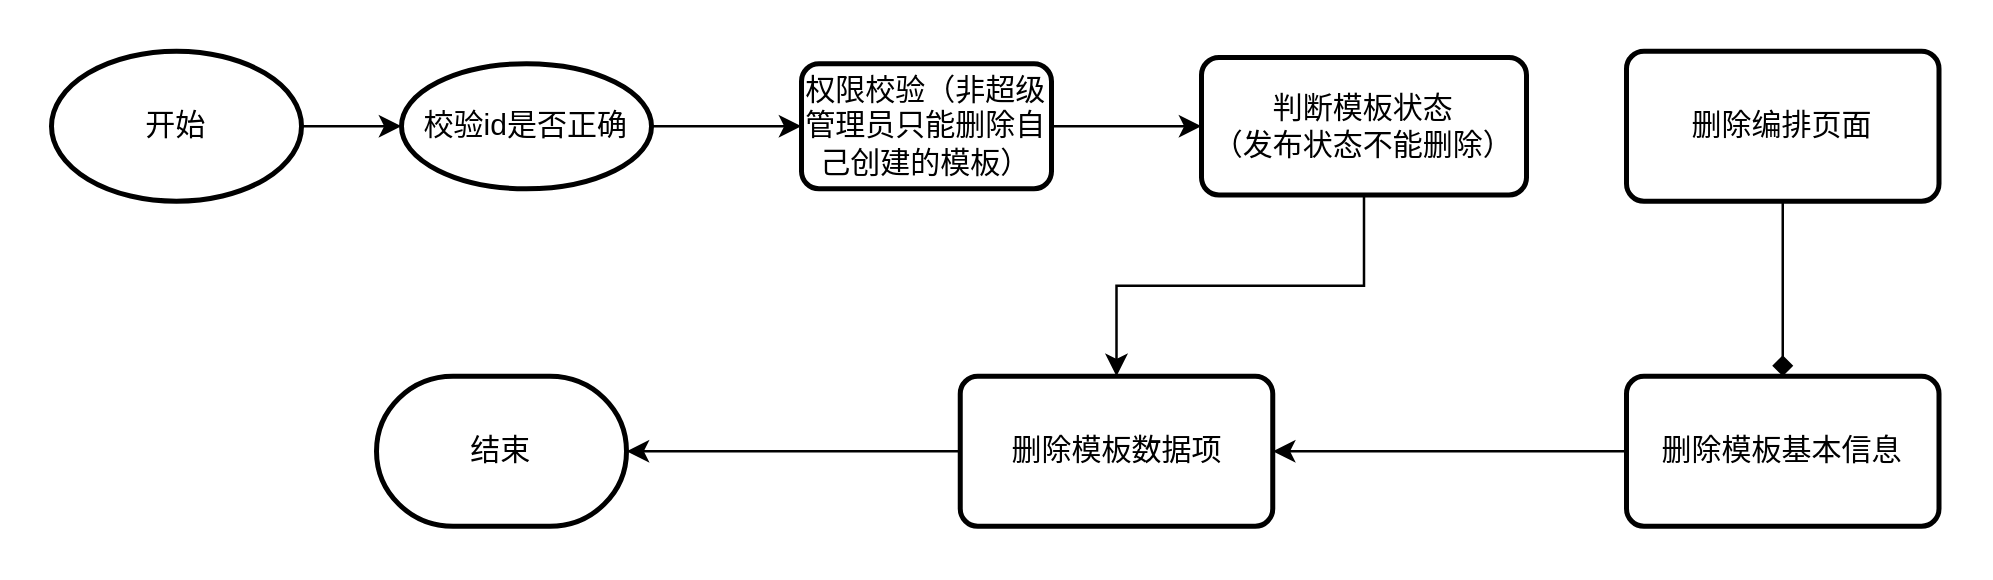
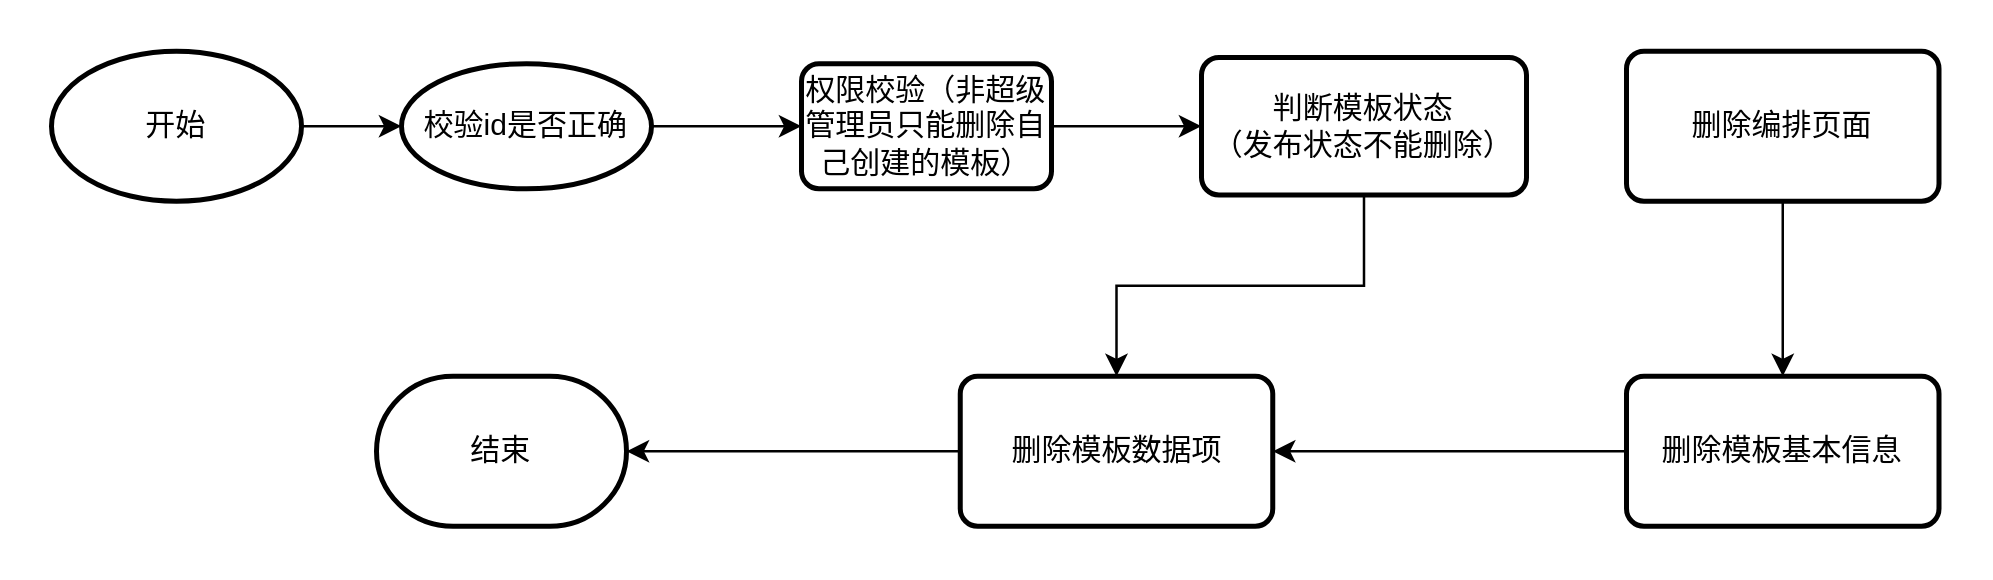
(1783, 356) -> (1783, 357)
